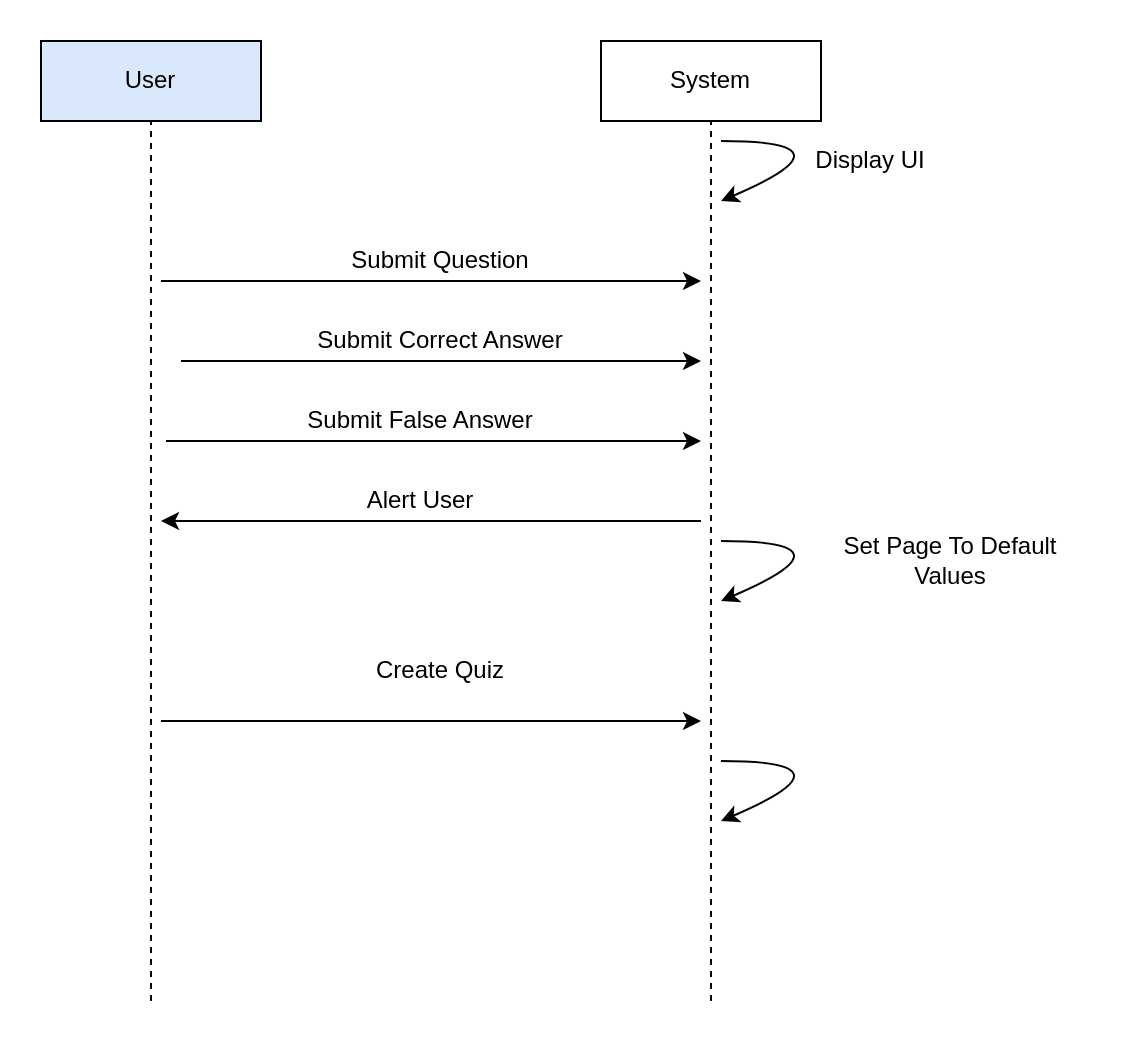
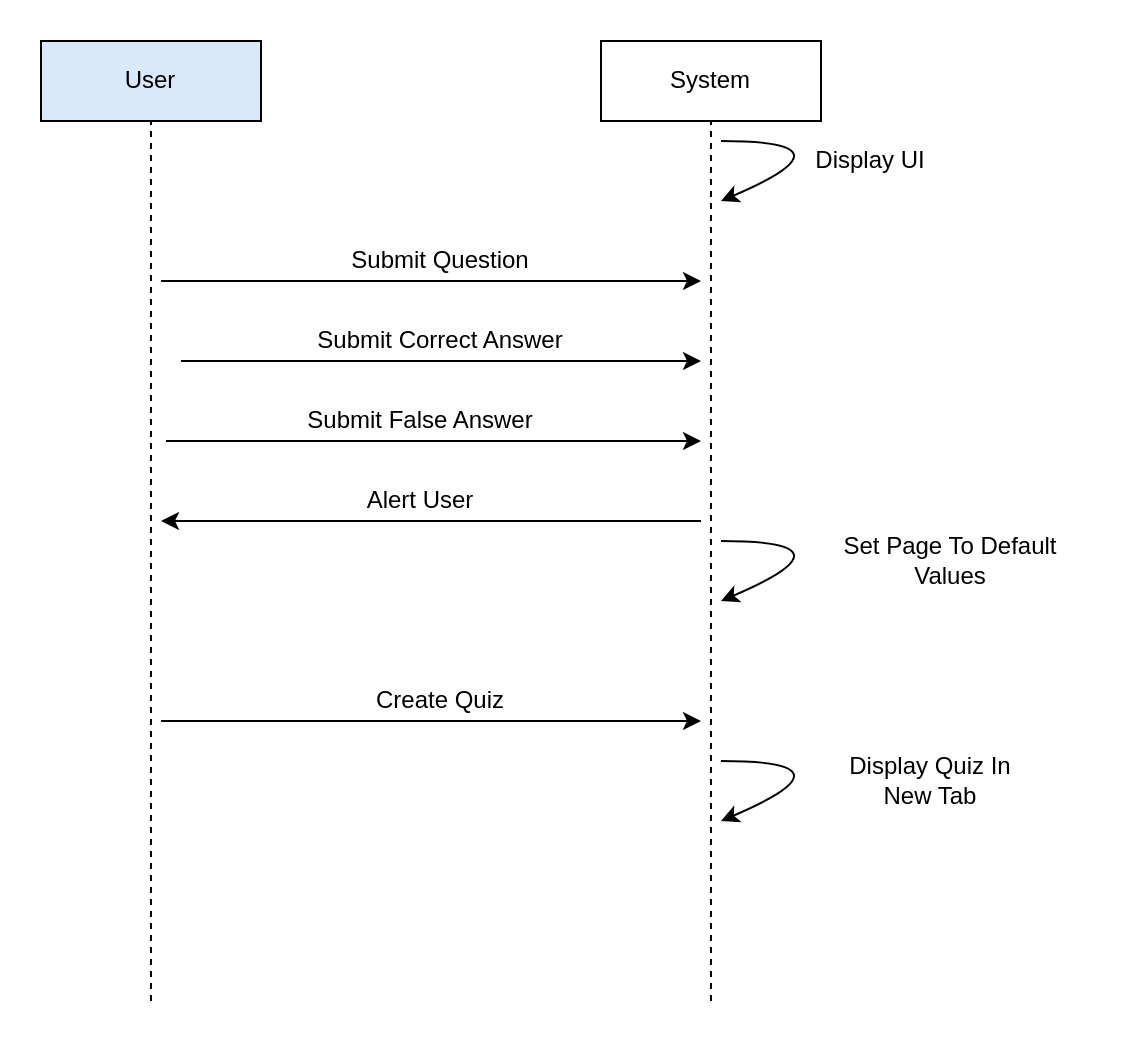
(441, 671) -> (441, 701)
none -> (931, 781)
